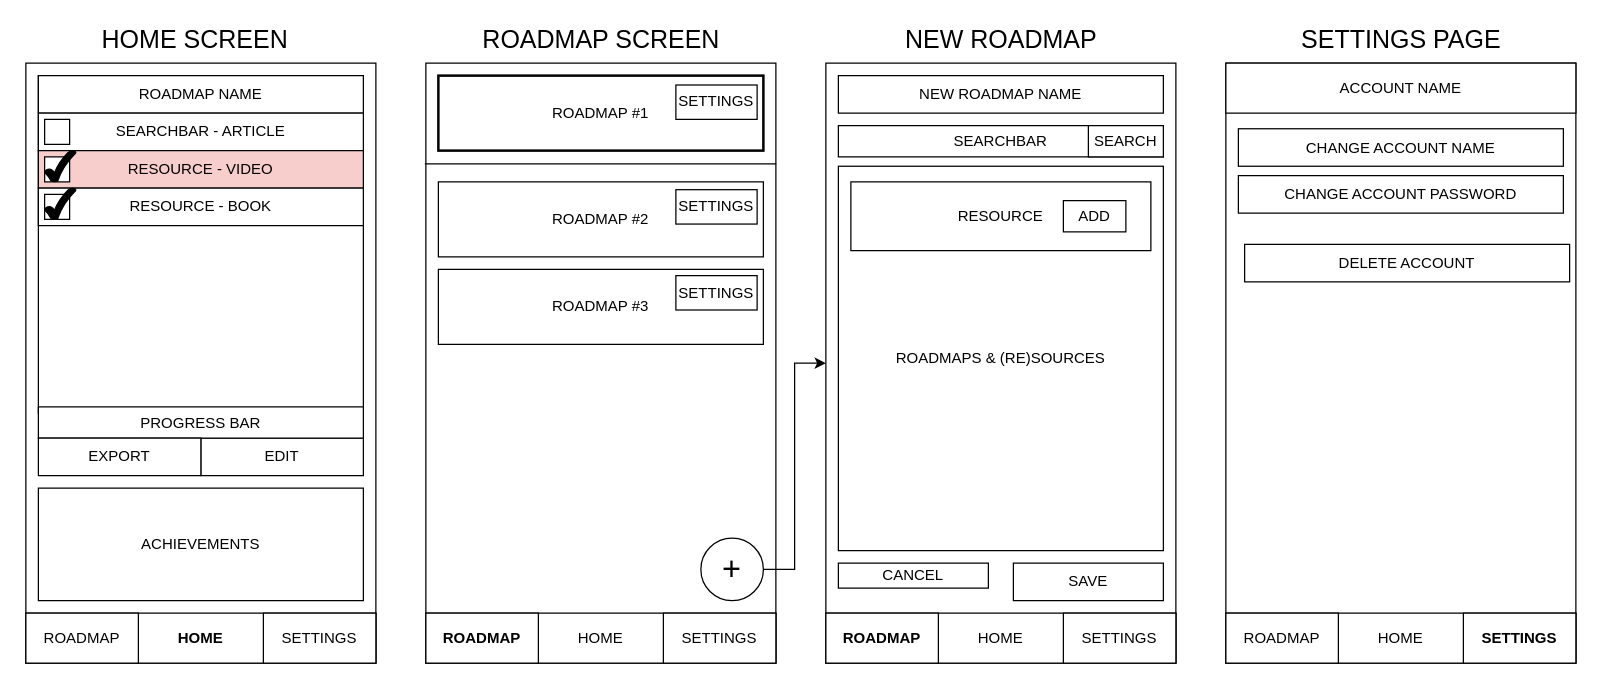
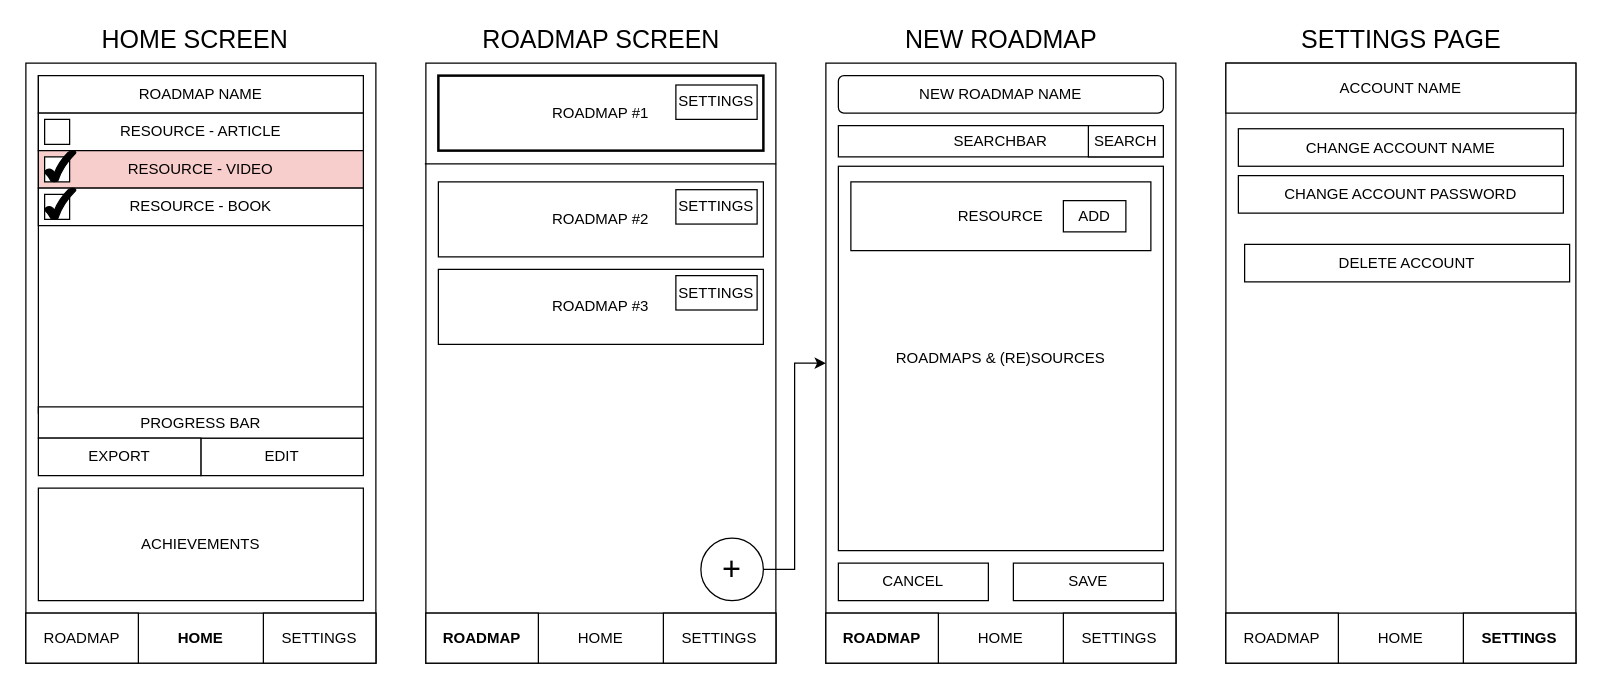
(1001, 94) -> (1001, 94)
(201, 132) -> (201, 132)
(913, 576) -> (913, 582)
